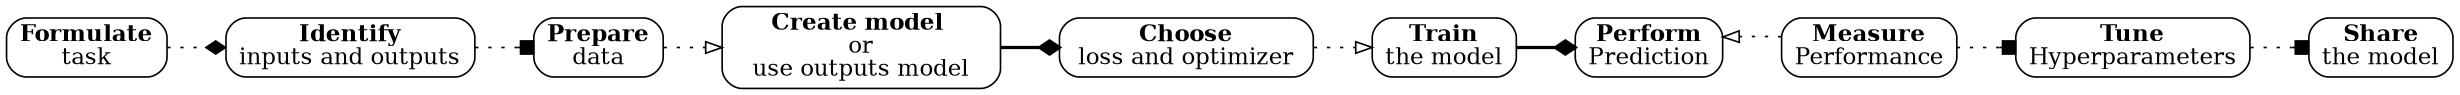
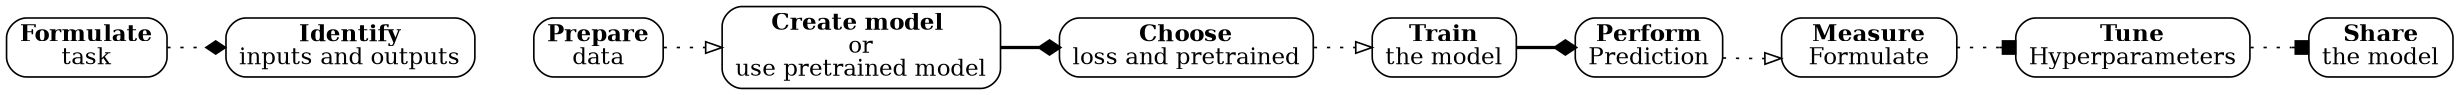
(1760, 36) -> (1744, 58)
(496, 47) -> none
(1186, 57) -> (1186, 57)
(1869, 57) -> (1869, 57)
(861, 69) -> (861, 69)
